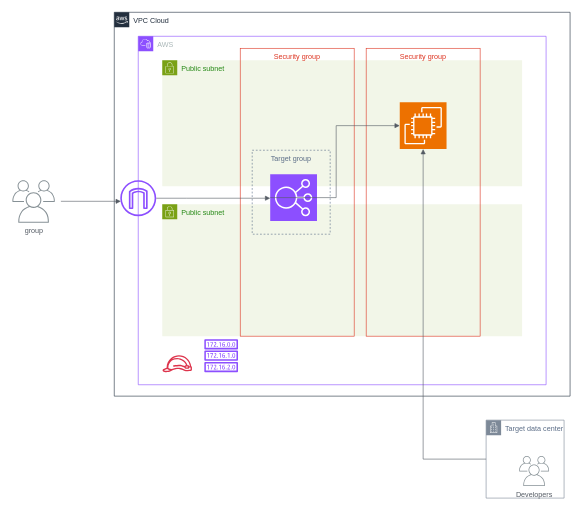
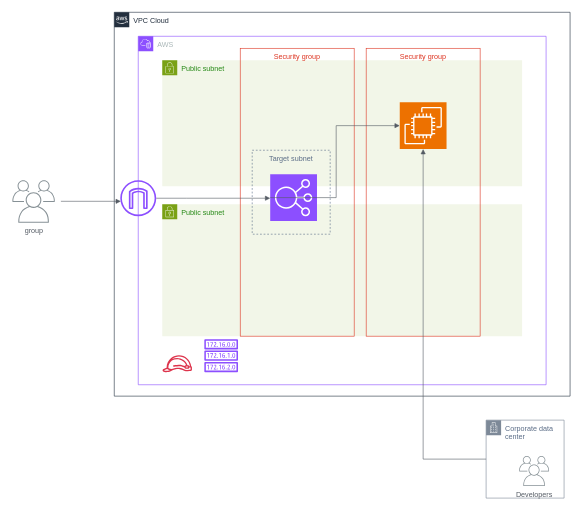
(291, 159) -> (291, 159)
(535, 433) -> (535, 433)
